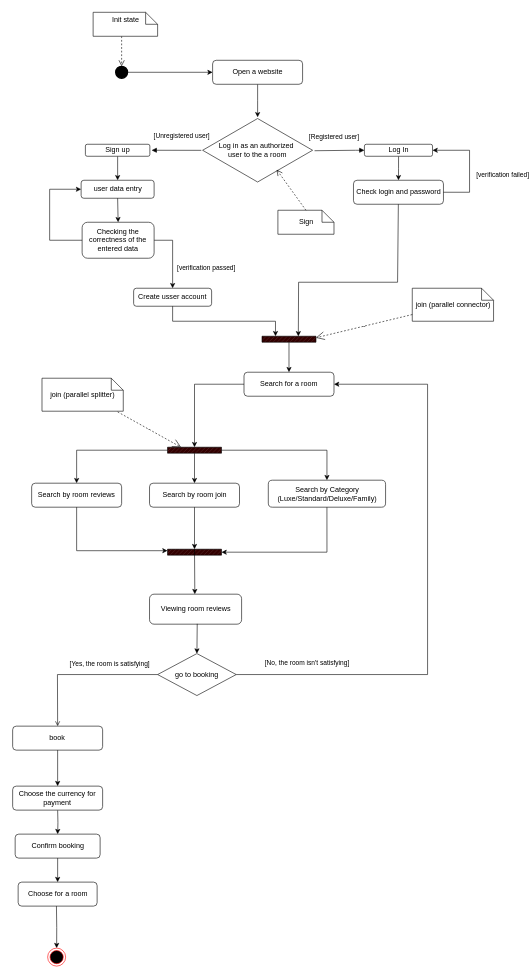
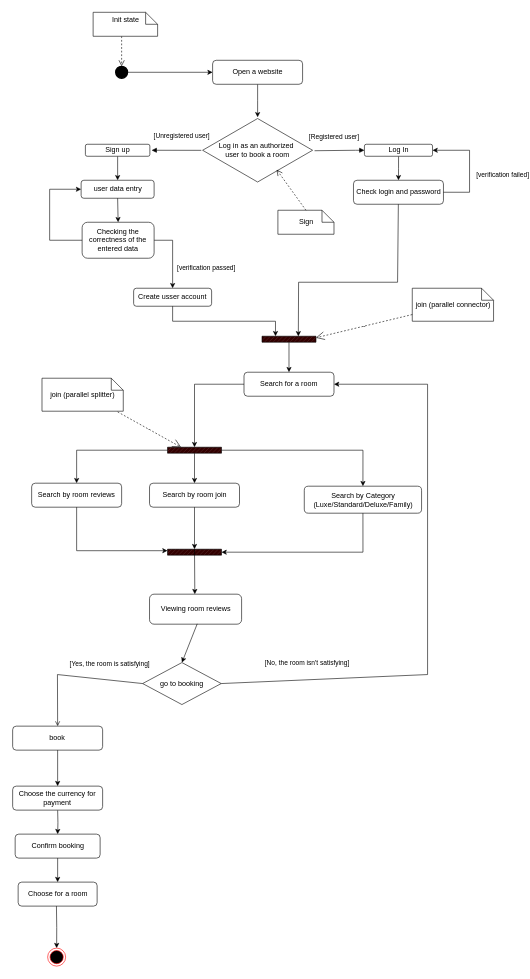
(257, 150) -> (257, 150)
(327, 494) -> (363, 500)
(197, 675) -> (182, 684)
